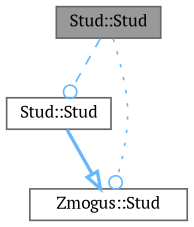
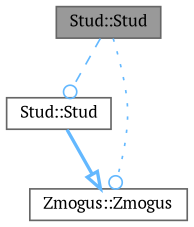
(109, 205) -> (109, 205)
